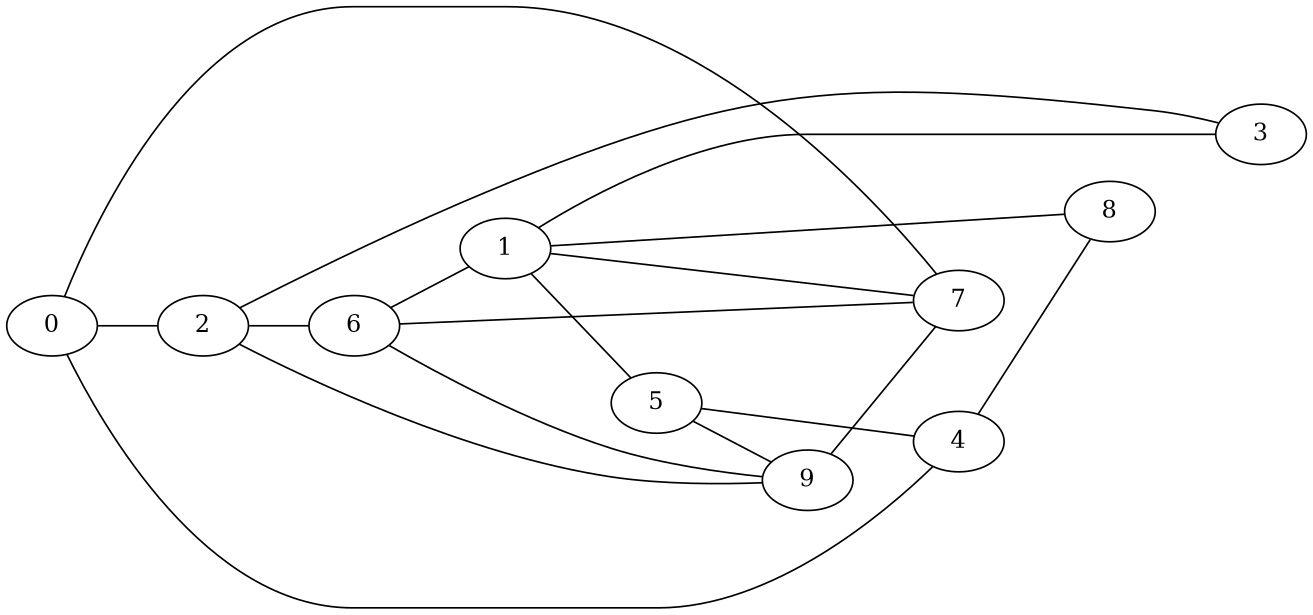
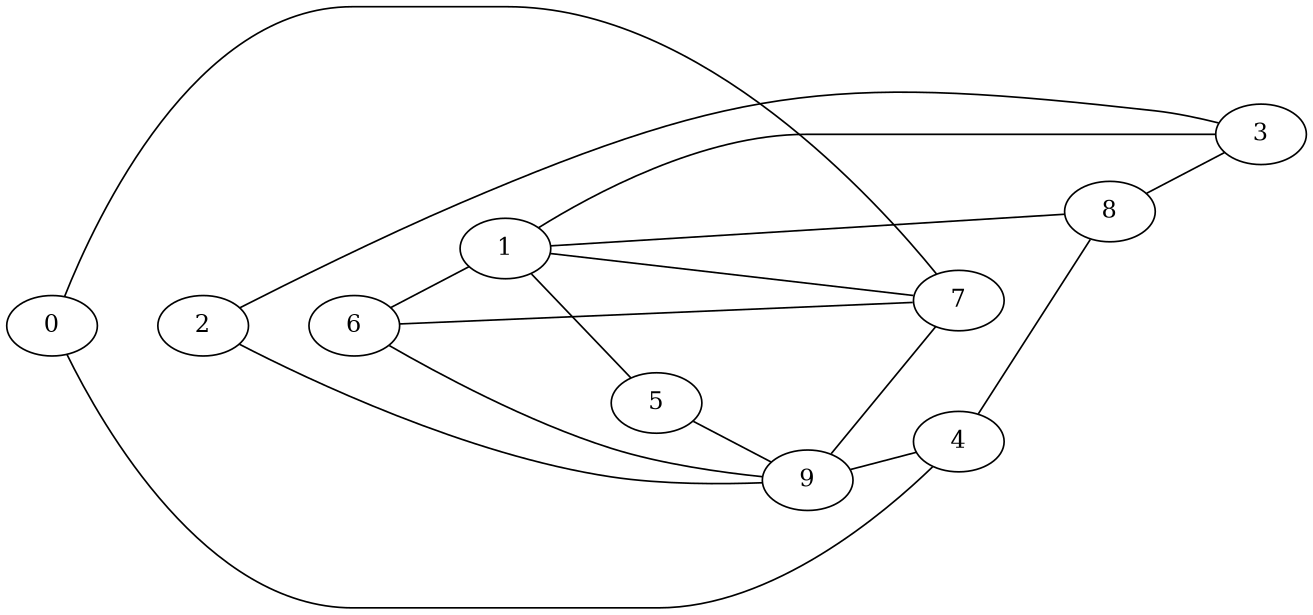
none -> (1186, 173)
(128, 326) -> none
(279, 326) -> none
(808, 422) -> (883, 461)
